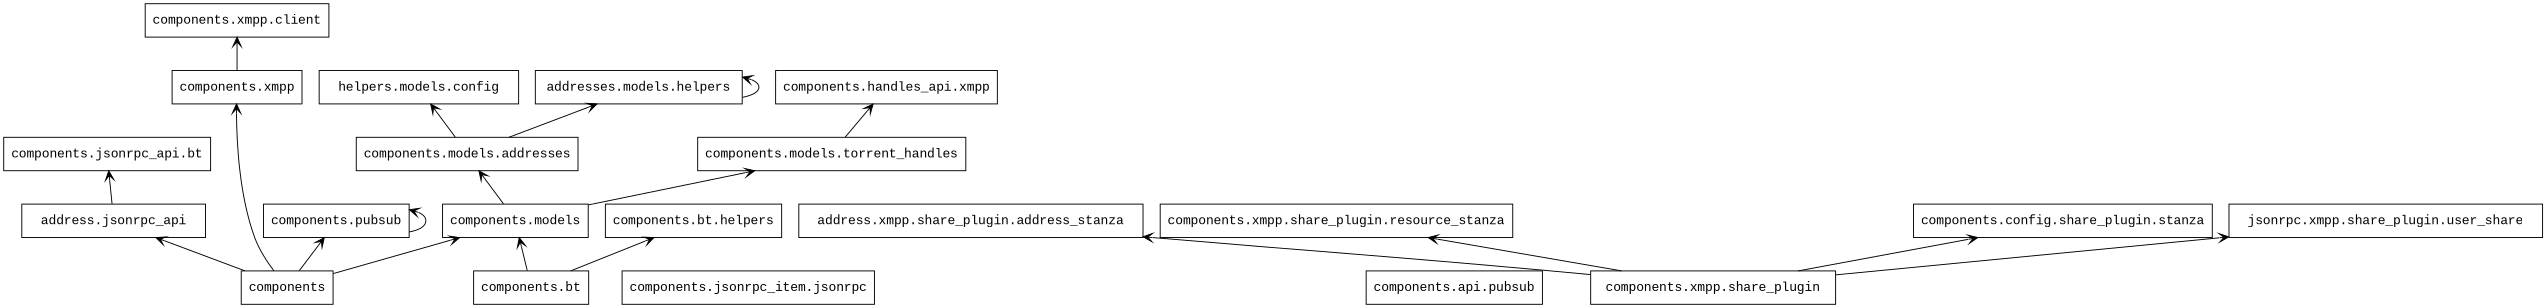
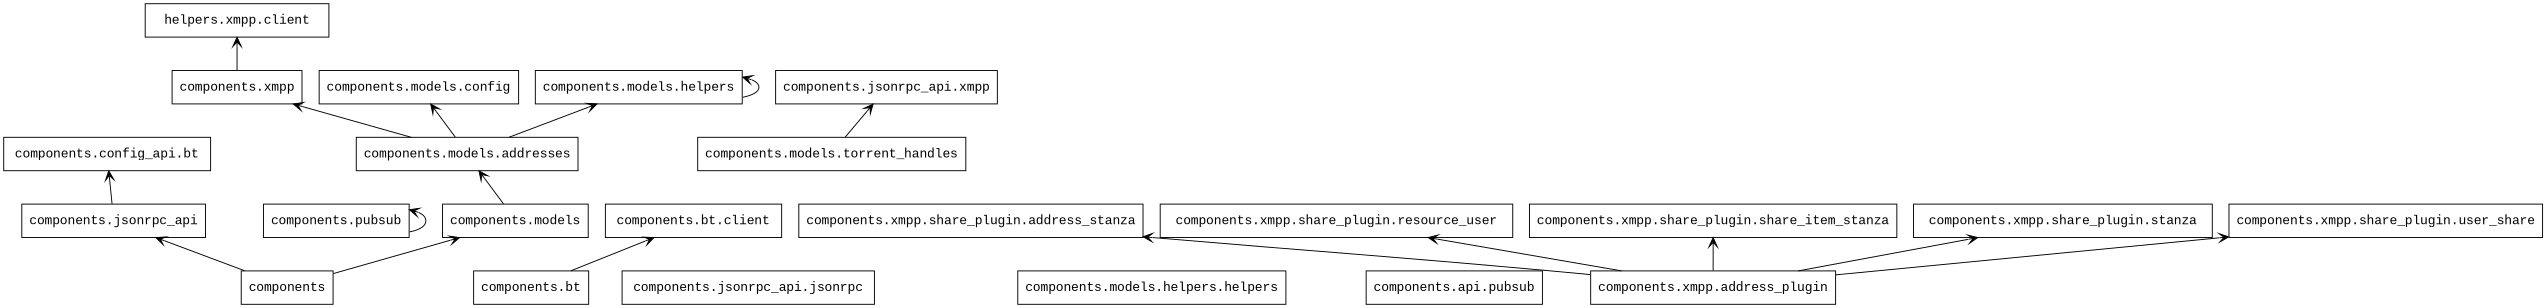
(237, 20) -> (237, 20)
(419, 87) -> (419, 87)
(639, 87) -> (639, 87)
(886, 87) -> (886, 87)
(107, 154) -> (107, 154)
(667, 189) -> none
(244, 195) -> (357, 122)
(114, 221) -> (114, 221)
(694, 221) -> (694, 221)
(971, 221) -> (971, 221)
(1336, 221) -> (1336, 221)
none -> (1713, 221)
(2063, 221) -> (2063, 221)
(2386, 221) -> (2386, 221)
(309, 258) -> none
(524, 259) -> none
(748, 288) -> (748, 288)
none -> (1152, 288)
(1713, 288) -> (1713, 288)
